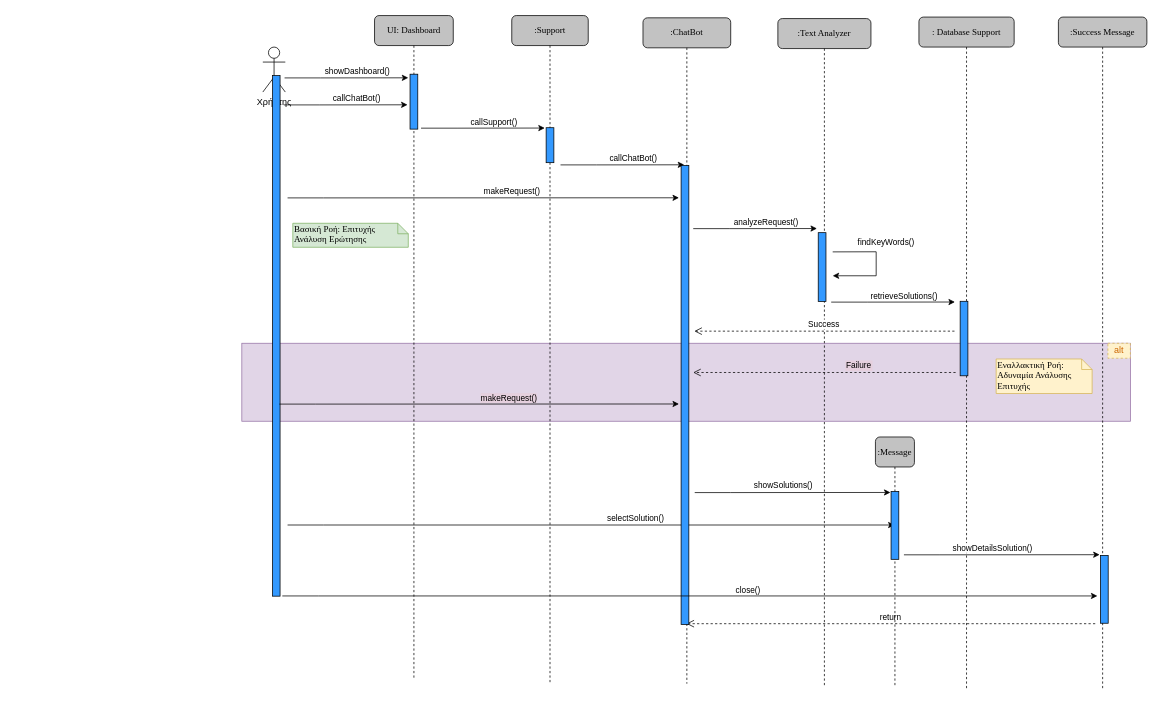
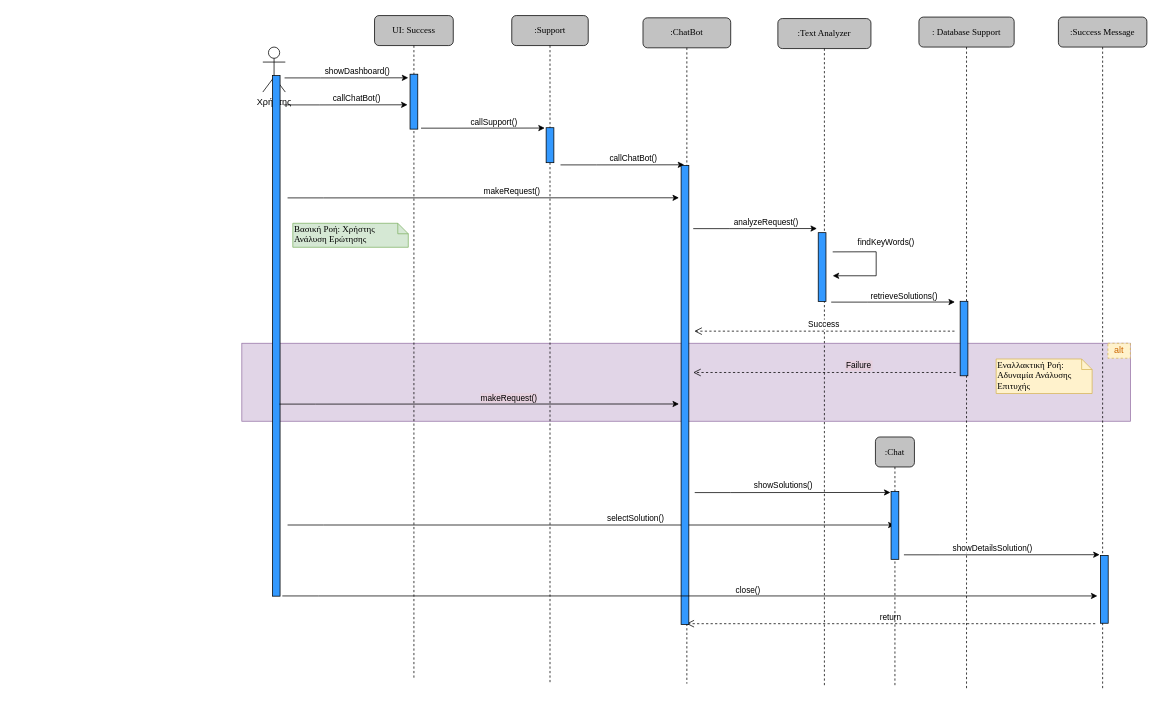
(414, 30) -> (414, 30)
(351, 235) -> (351, 235)
(895, 452) -> (895, 452)
